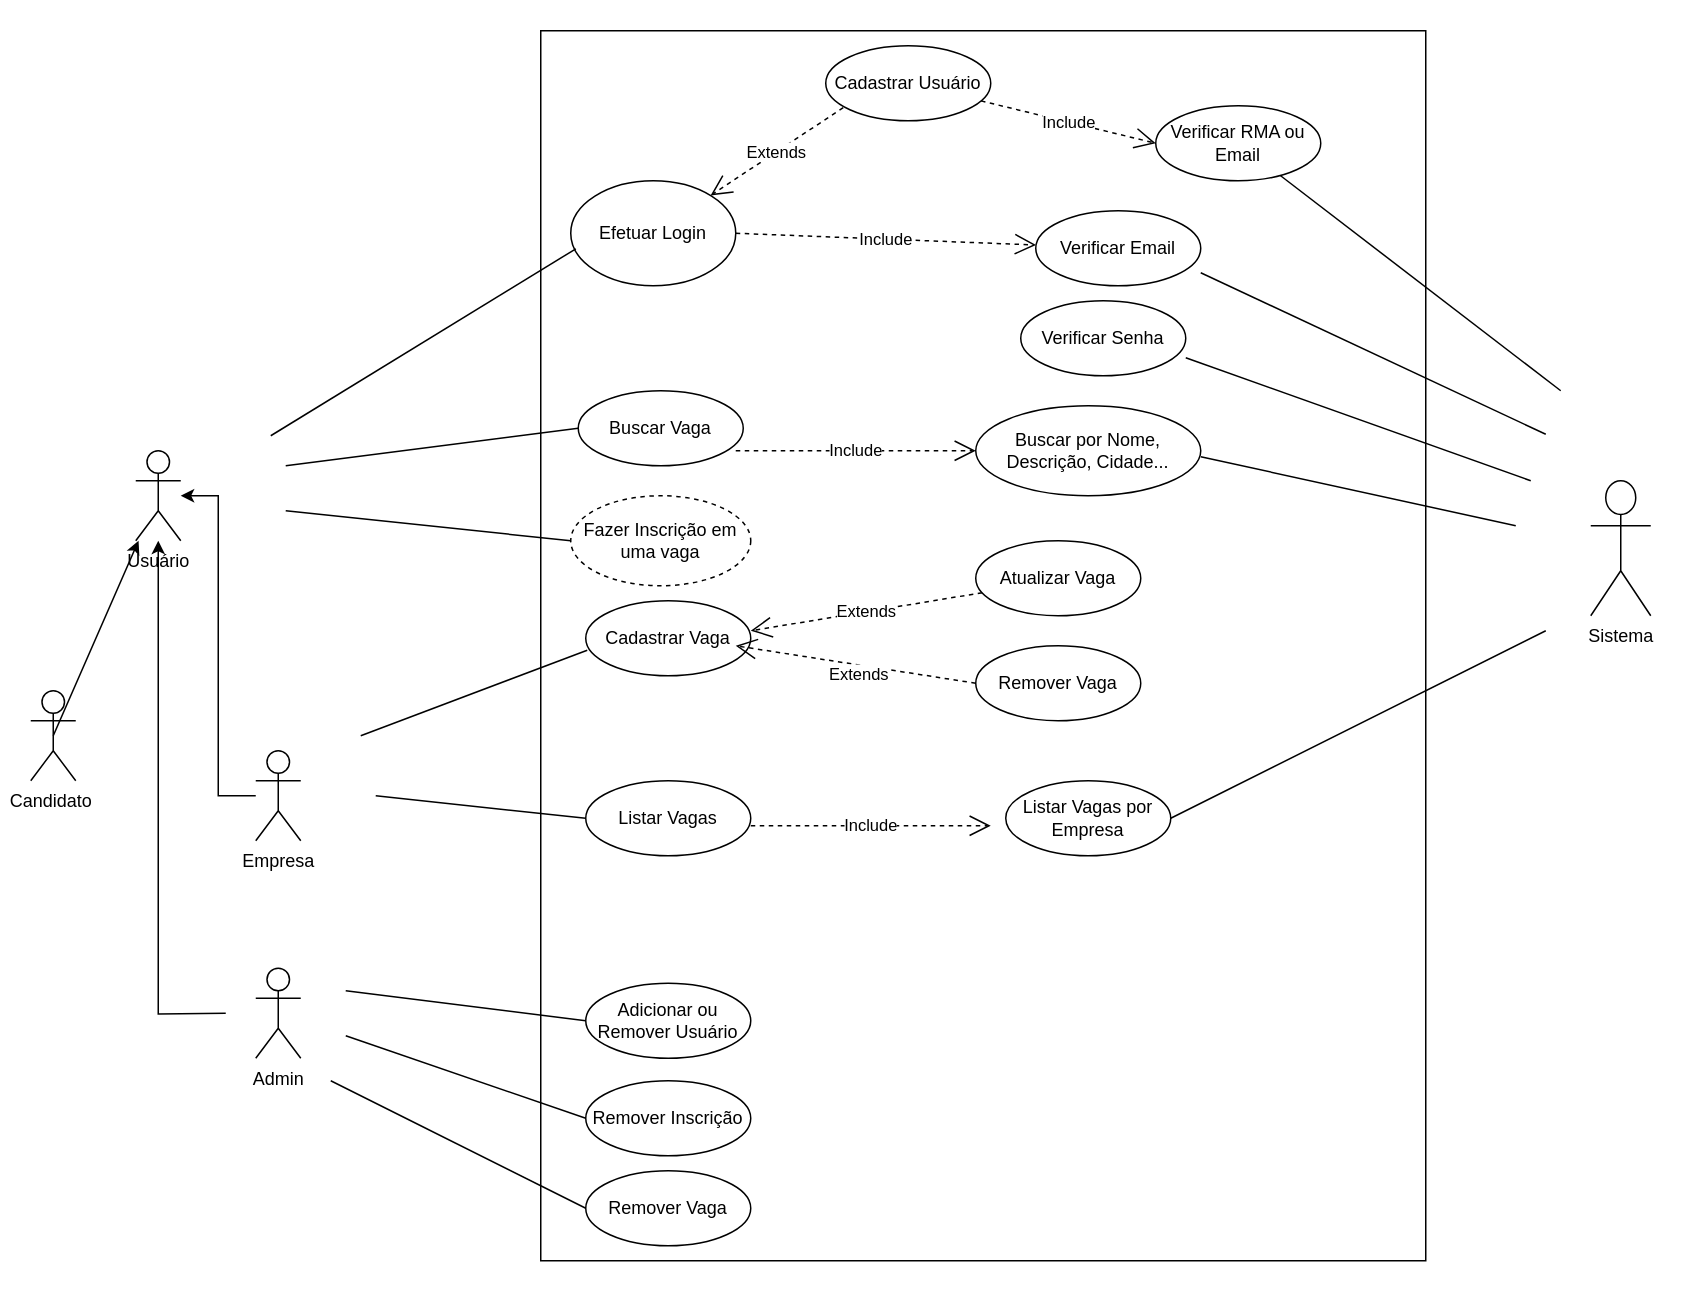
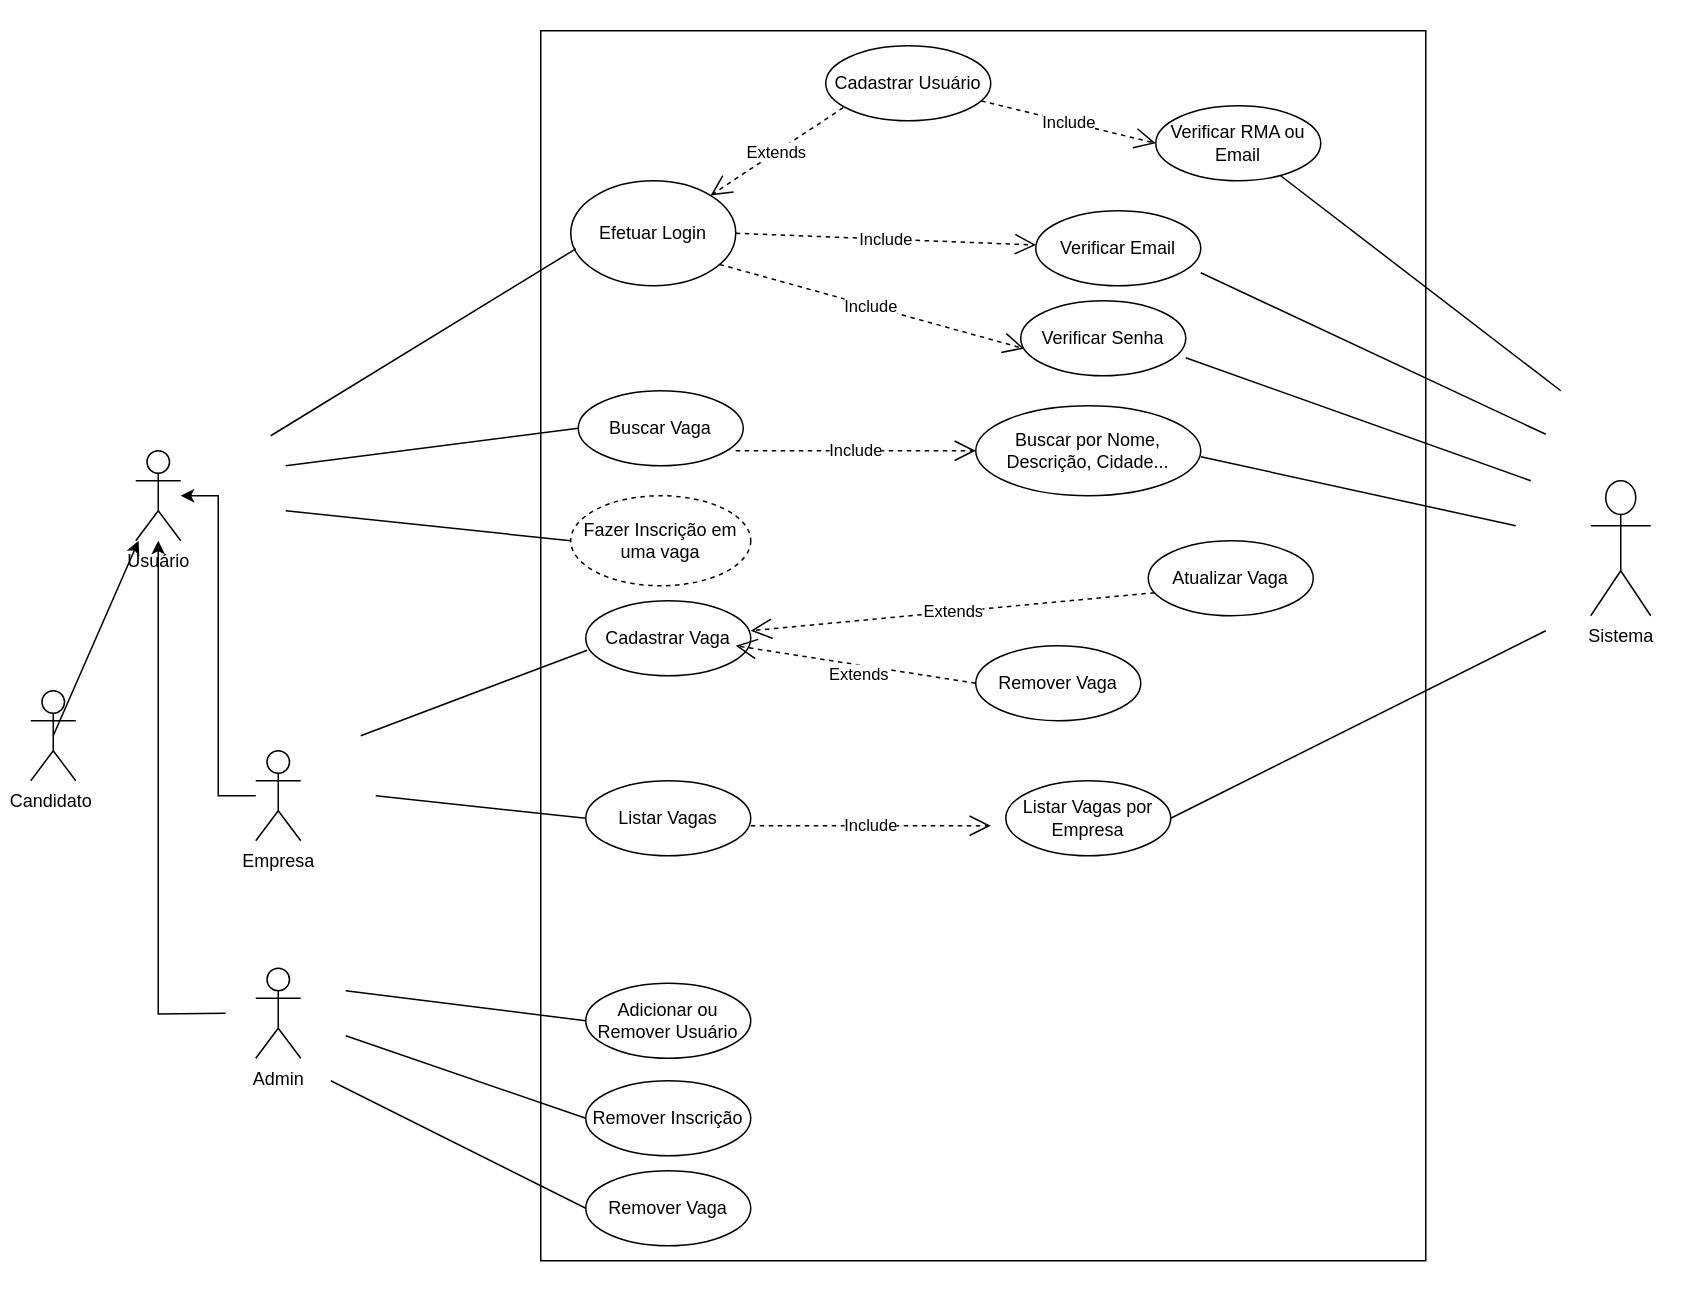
none -> (870, 306)
(1058, 578) -> (1231, 578)
